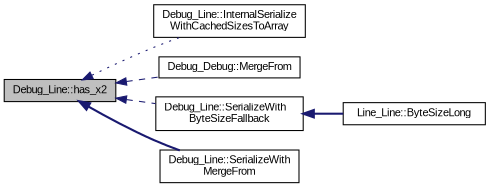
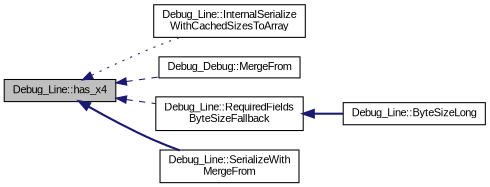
(60, 91) -> (60, 91)
(230, 114) -> (230, 114)
(414, 114) -> (414, 114)
